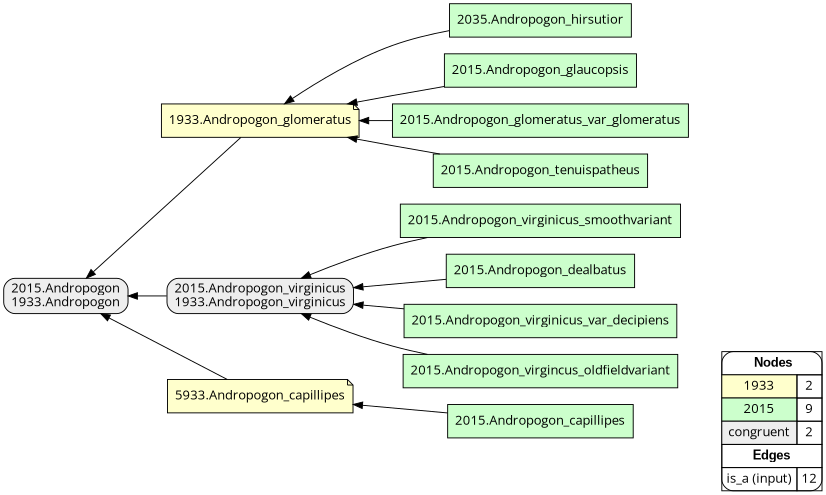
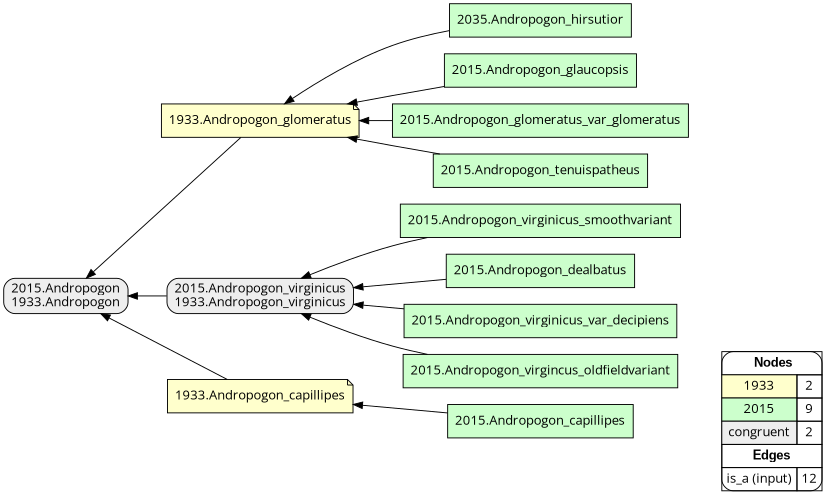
(260, 396) -> (260, 396)
